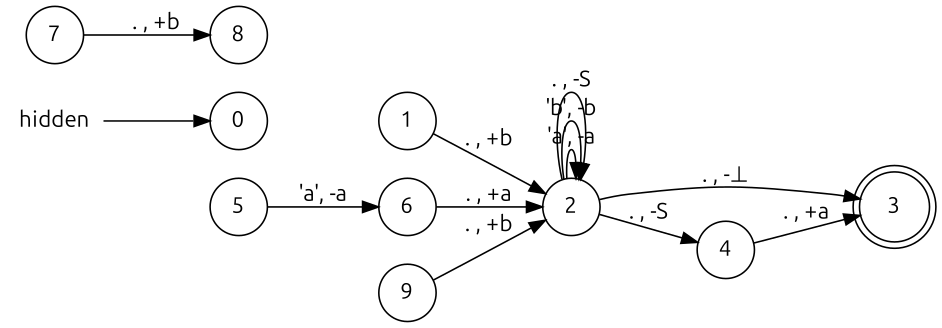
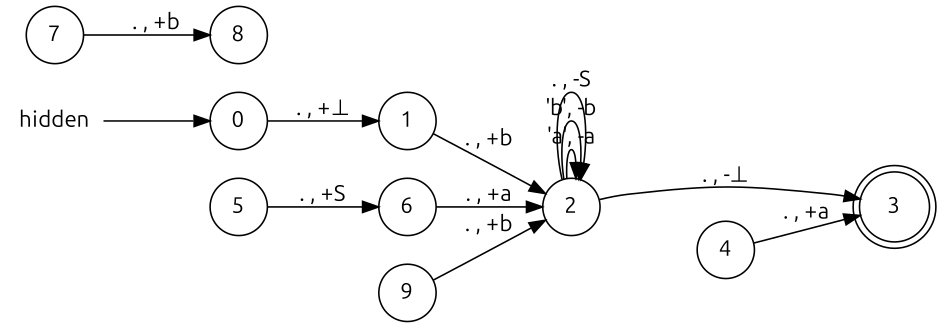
none -> (315, 121)
(323, 195) -> (323, 195)
(641, 226) -> none
